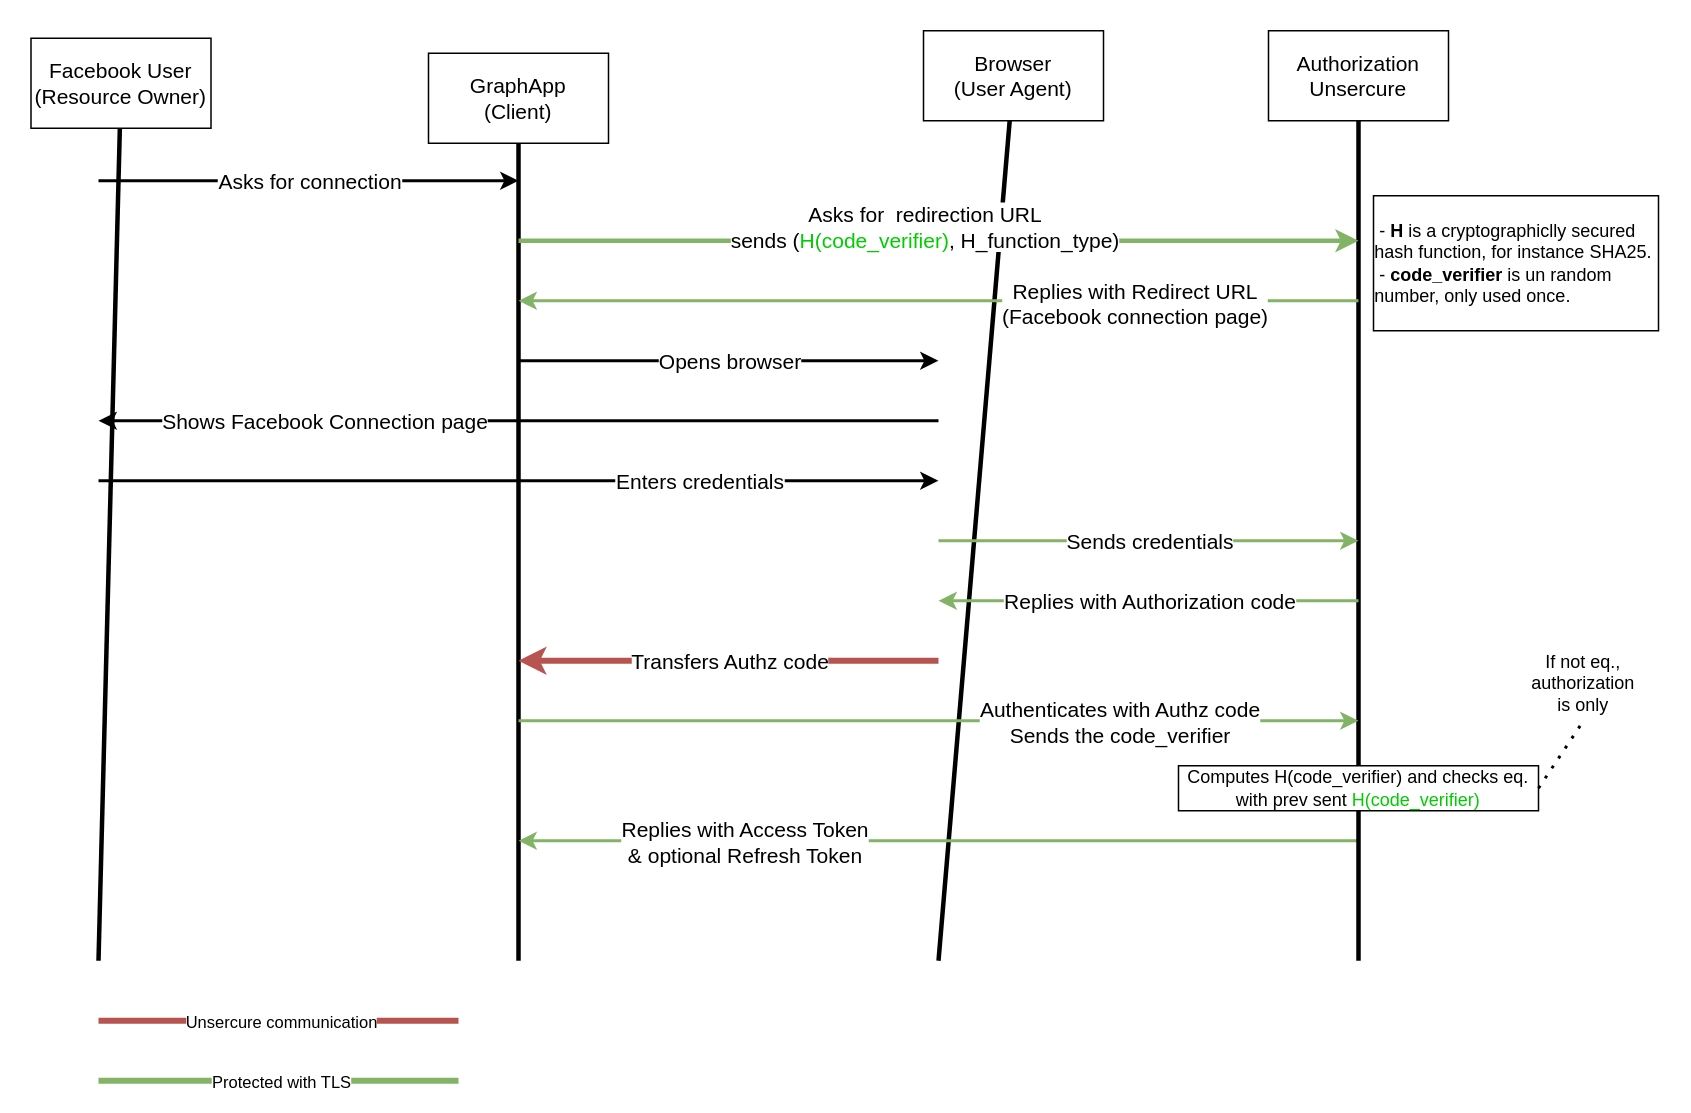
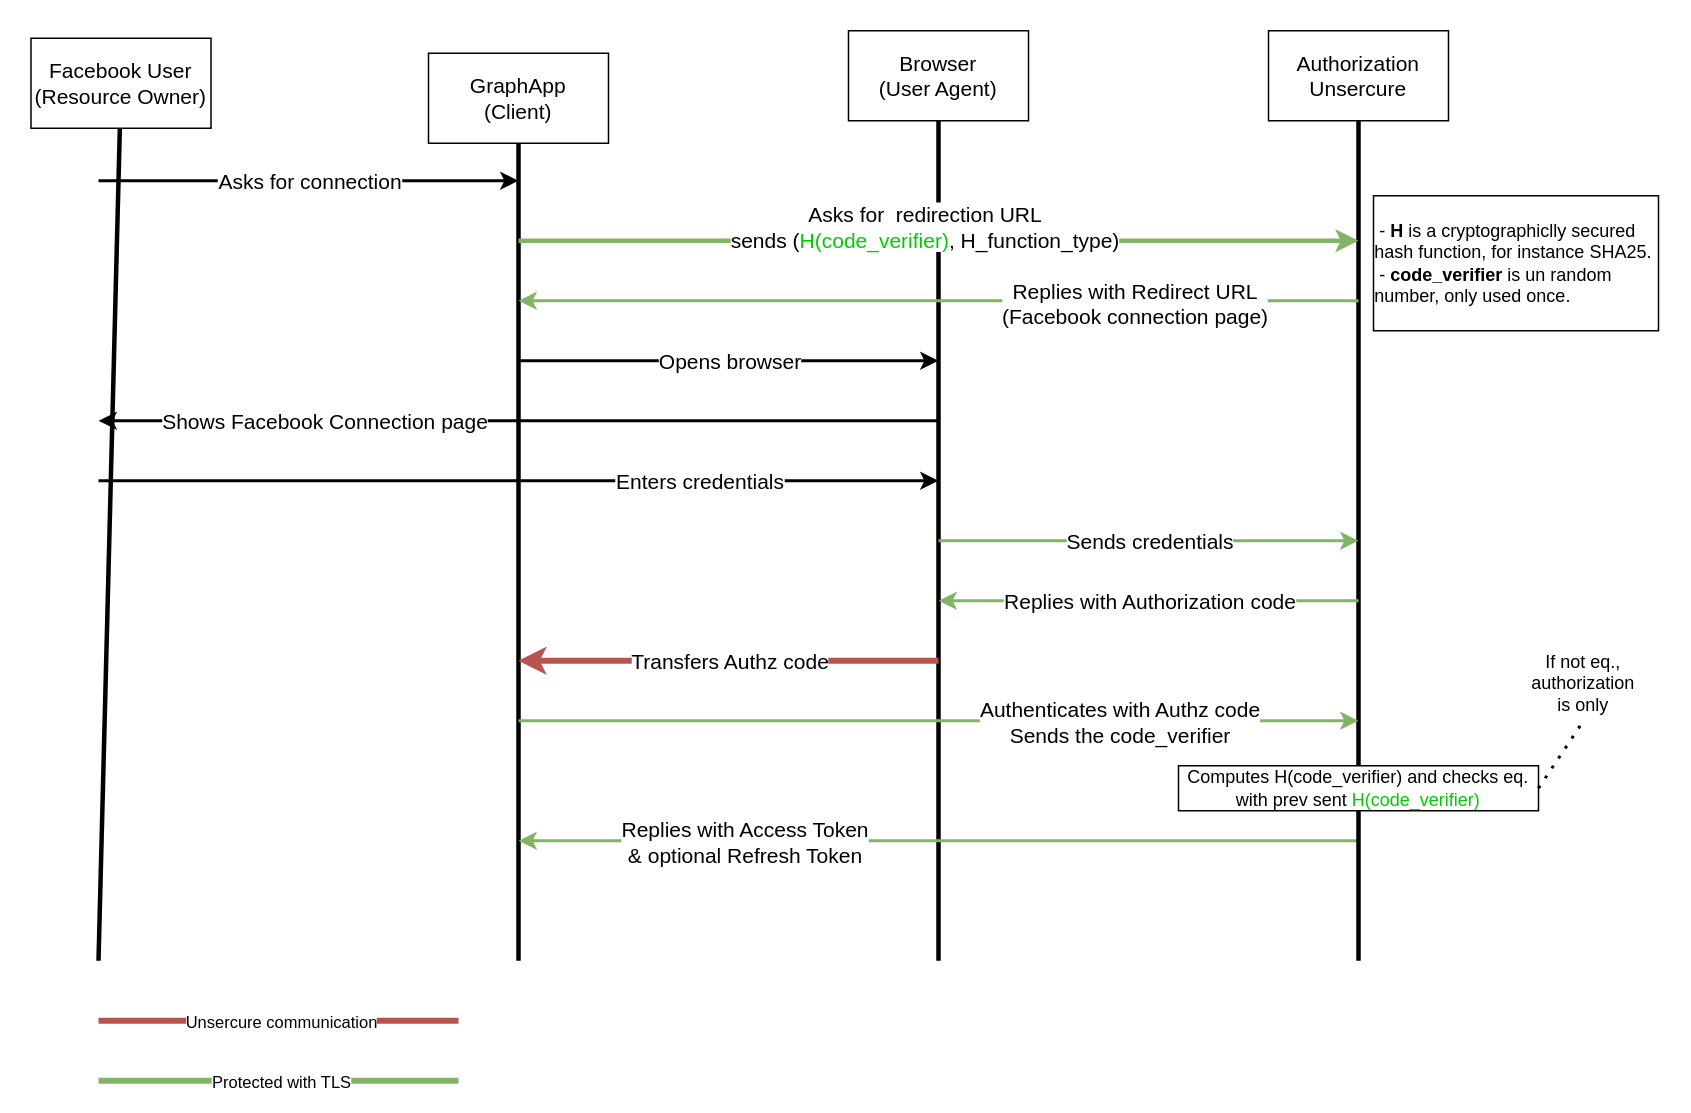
(1013, 76) -> (938, 76)
